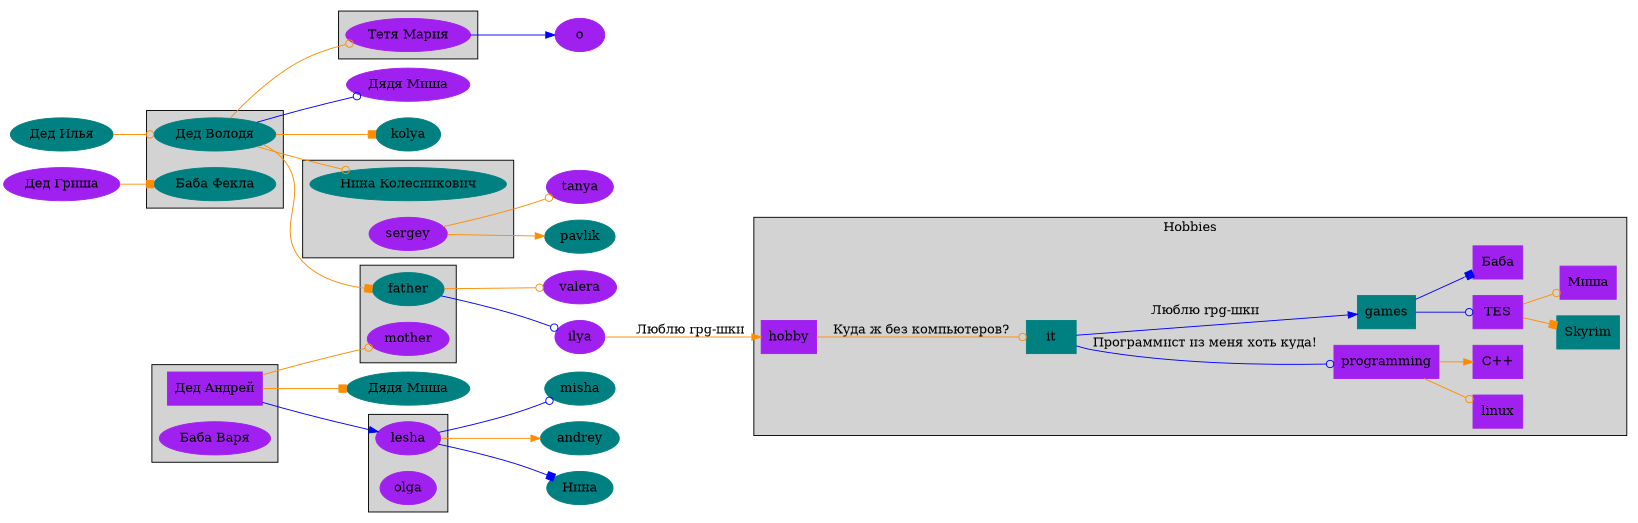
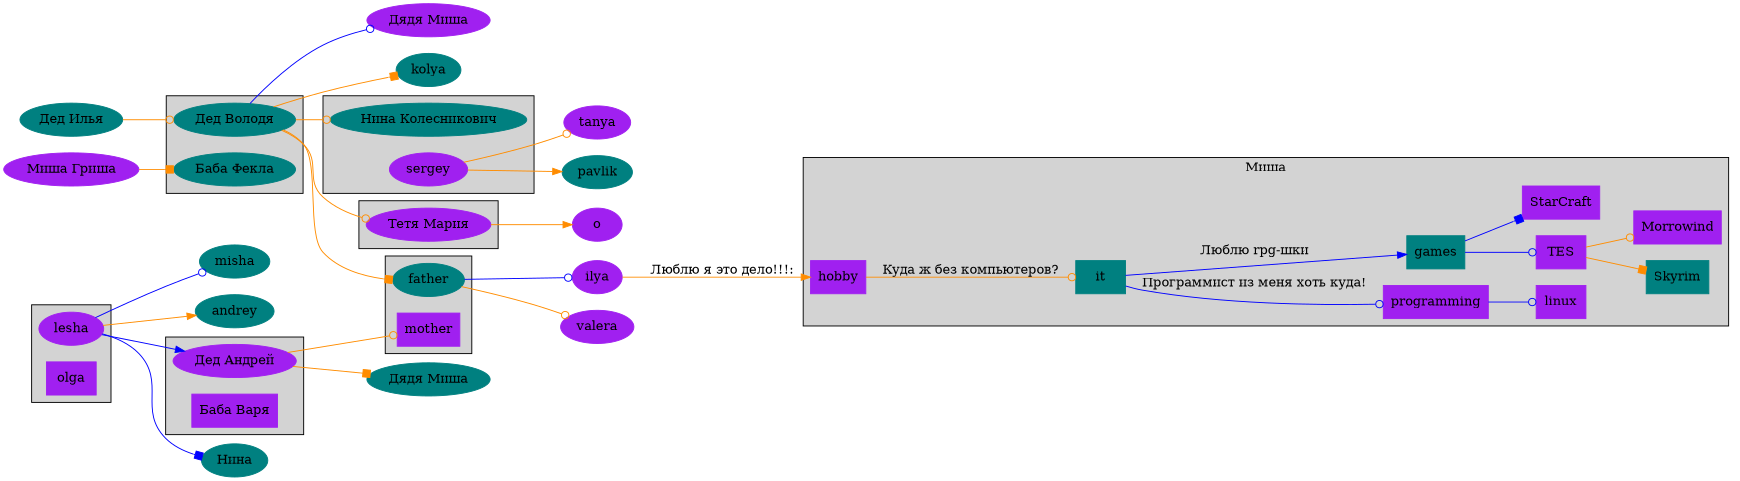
(508, 35) -> (527, 225)
(62, 184) -> (71, 169)
(1190, 228) -> (1266, 168)
(1498, 262) -> (1561, 203)
(1588, 283) -> (1677, 227)
(690, 330) -> (722, 270)
(408, 339) -> (429, 330)
(1498, 362) -> none
(1445, 388) -> (1508, 302)
(215, 389) -> (235, 361)
(316, 417) -> (139, 342)
(215, 438) -> (235, 411)
(408, 488) -> (71, 378)
